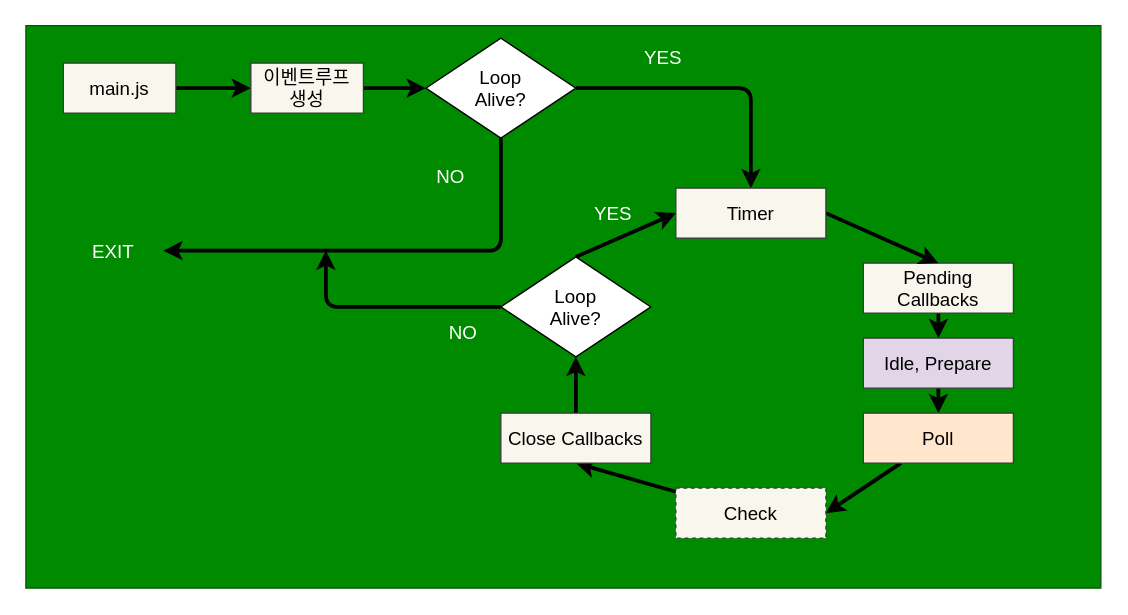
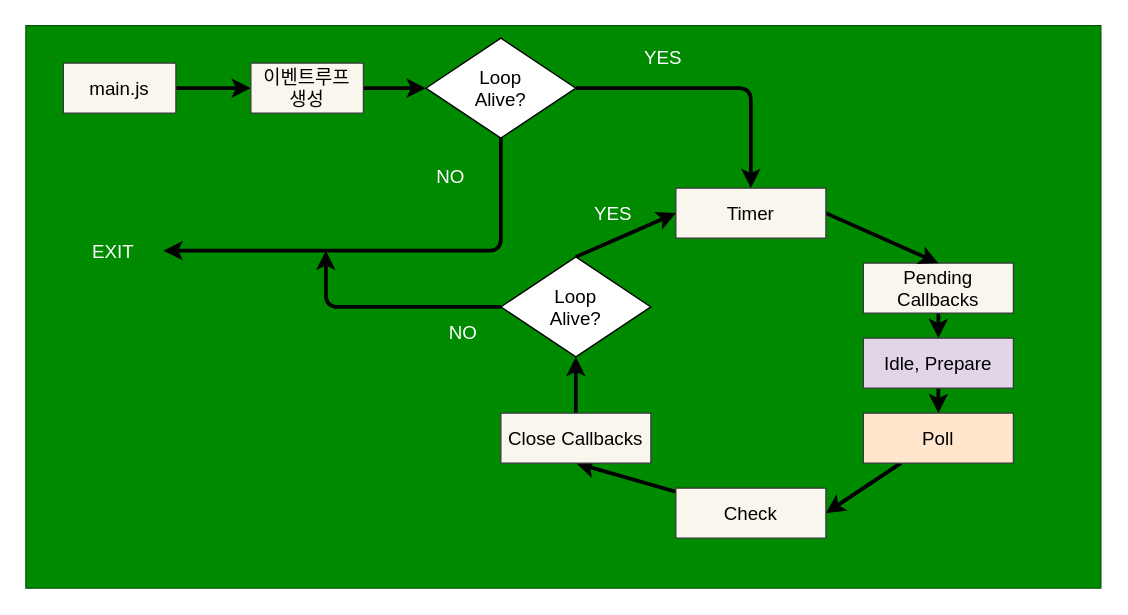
(751, 513) -> (751, 513)
